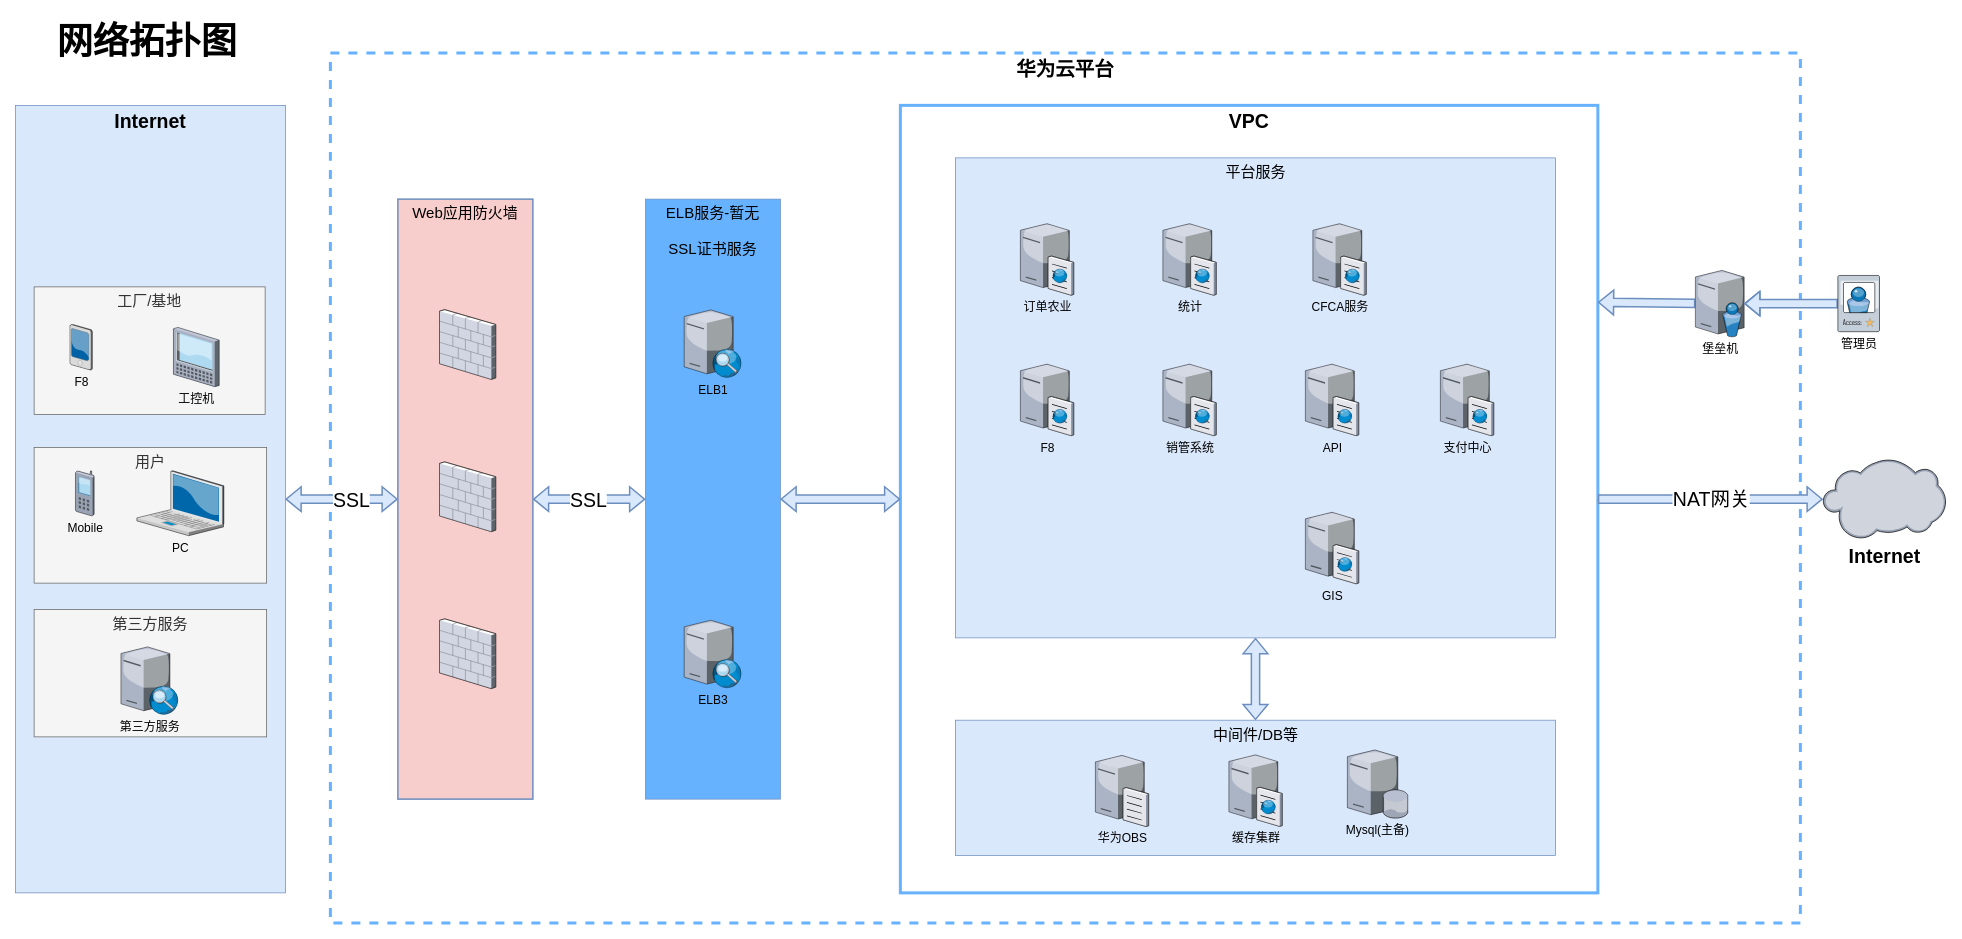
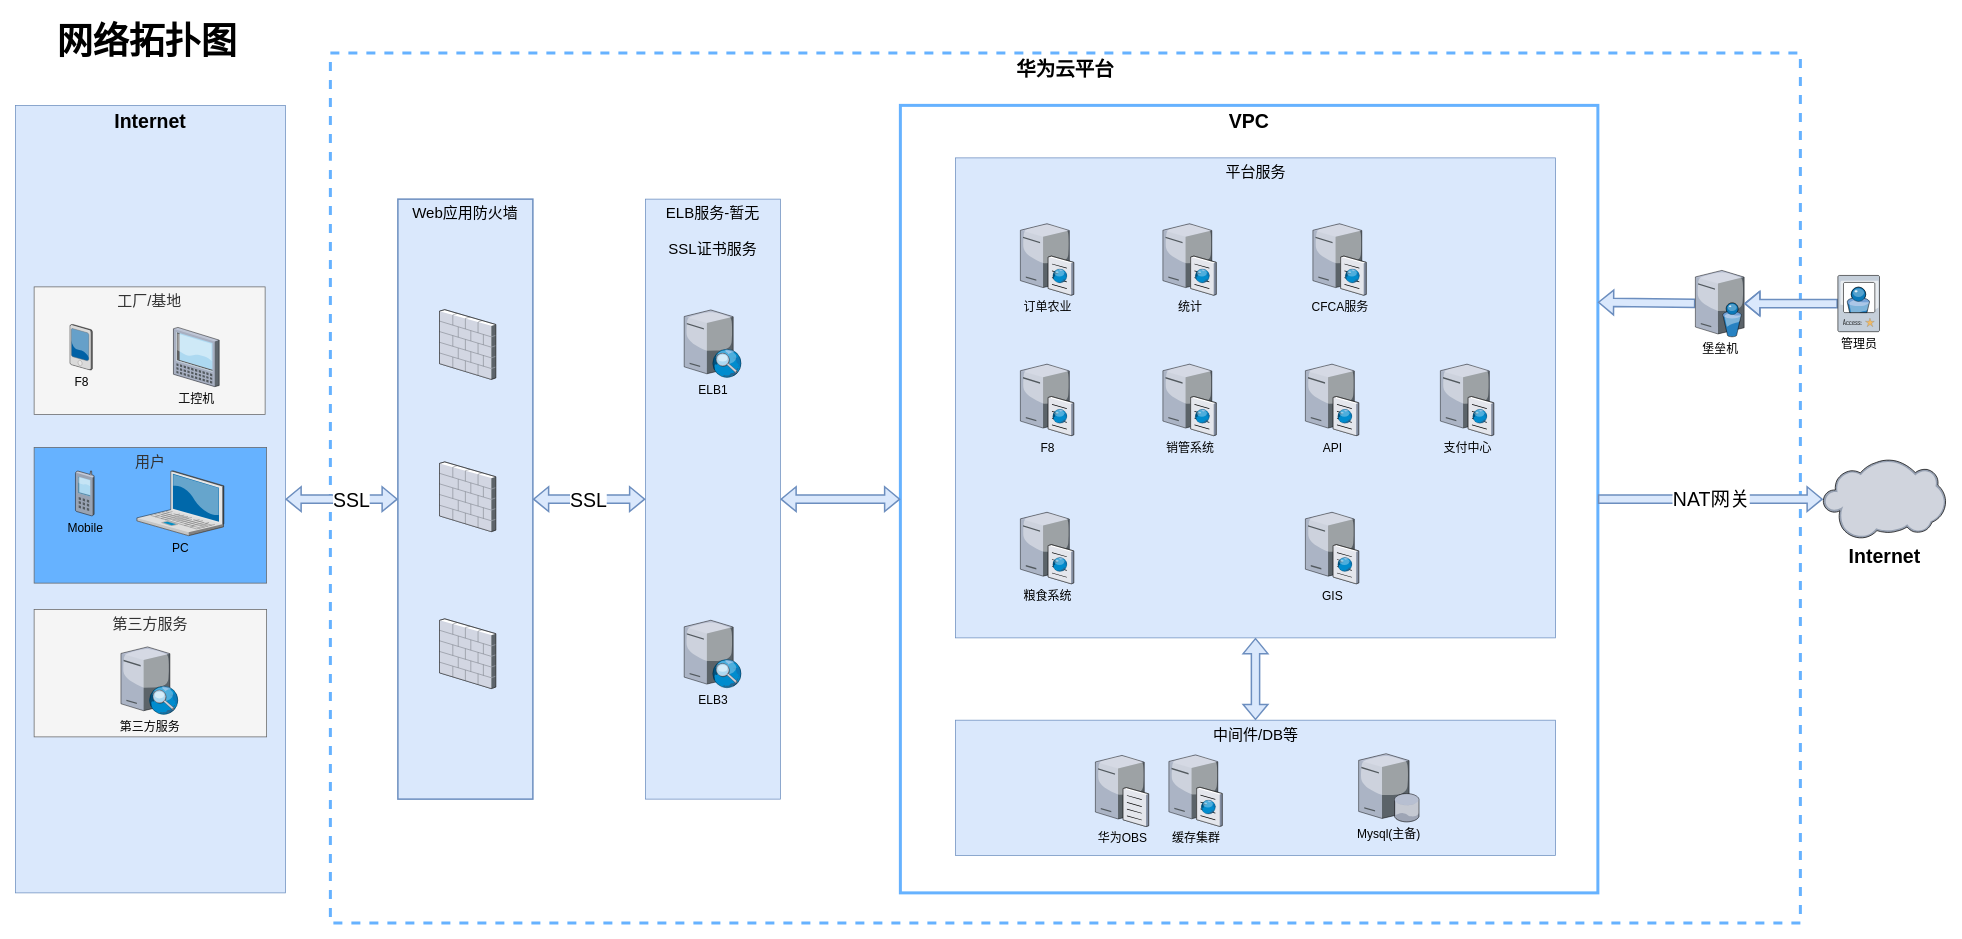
(465, 213) -> (465, 213)
(150, 462) -> (150, 462)
(713, 499) -> (713, 499)
none -> (1047, 547)
(1378, 784) -> (1389, 788)
(1256, 790) -> (1196, 790)
